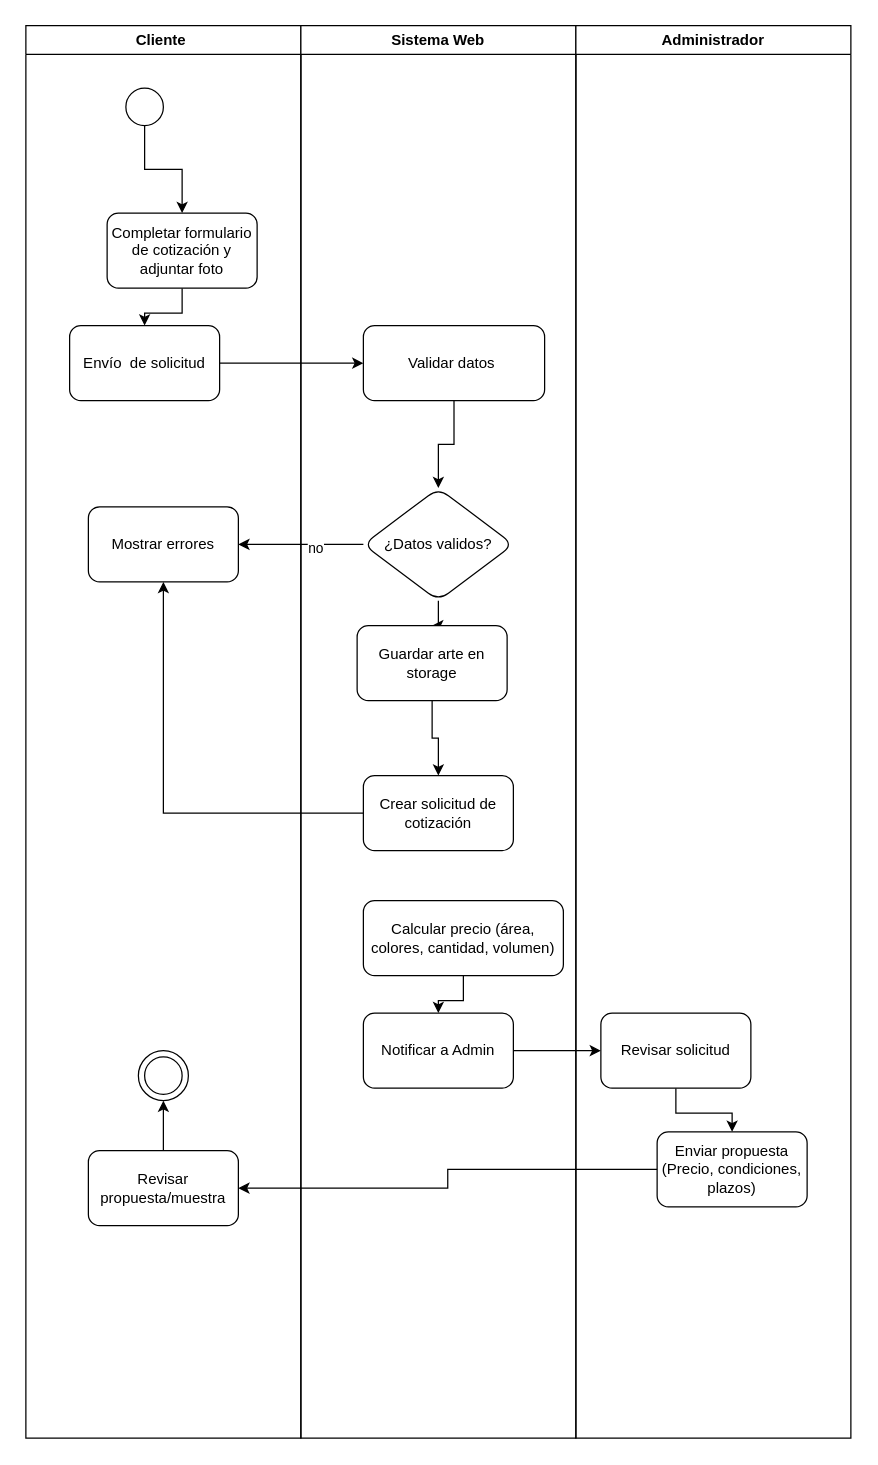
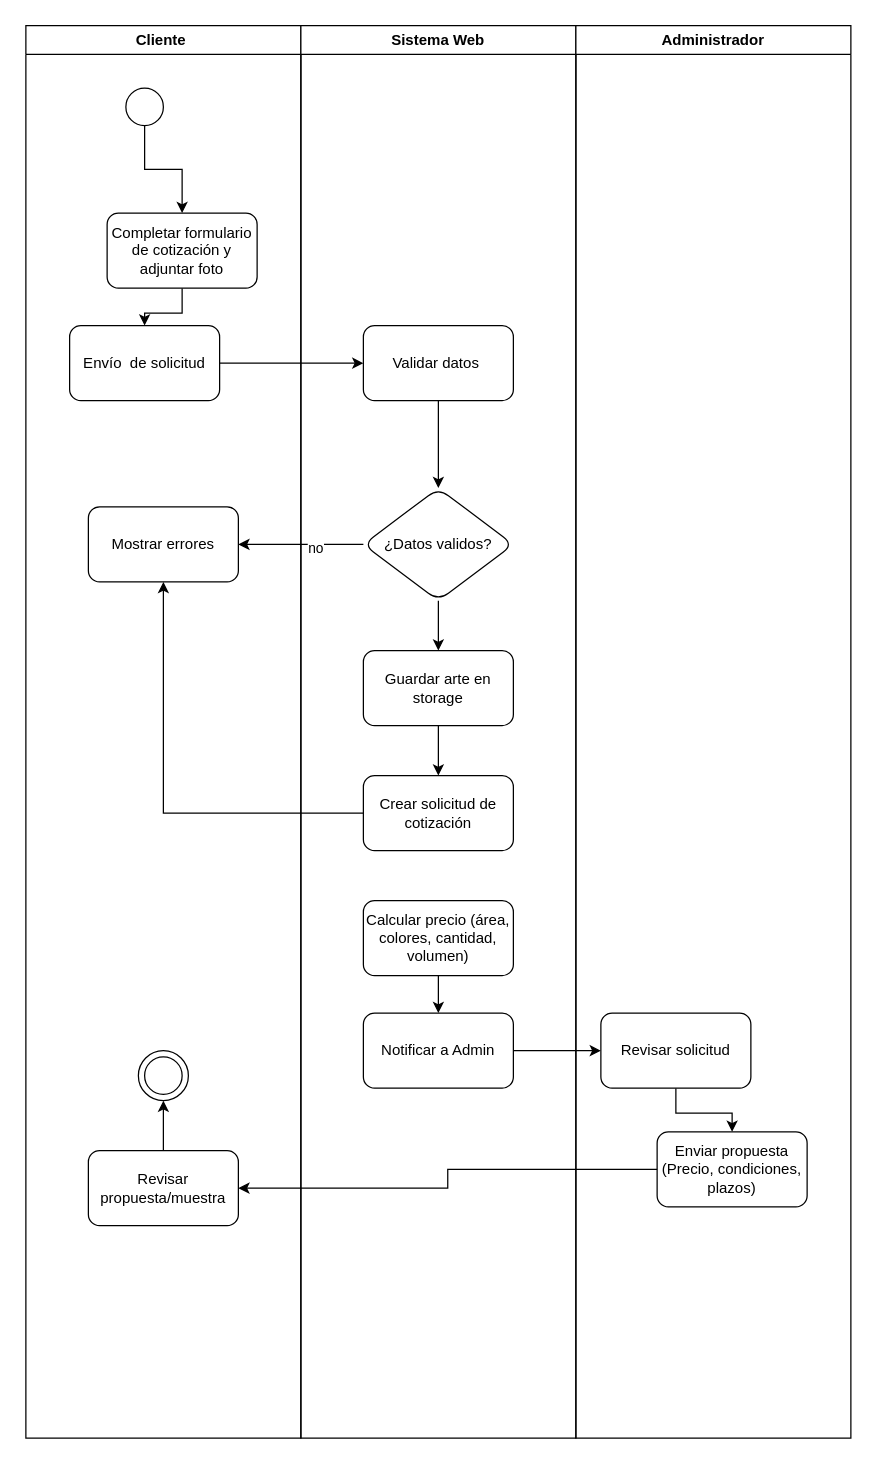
(454, 363) -> (438, 363)
(432, 663) -> (438, 688)
(463, 938) -> (438, 938)
